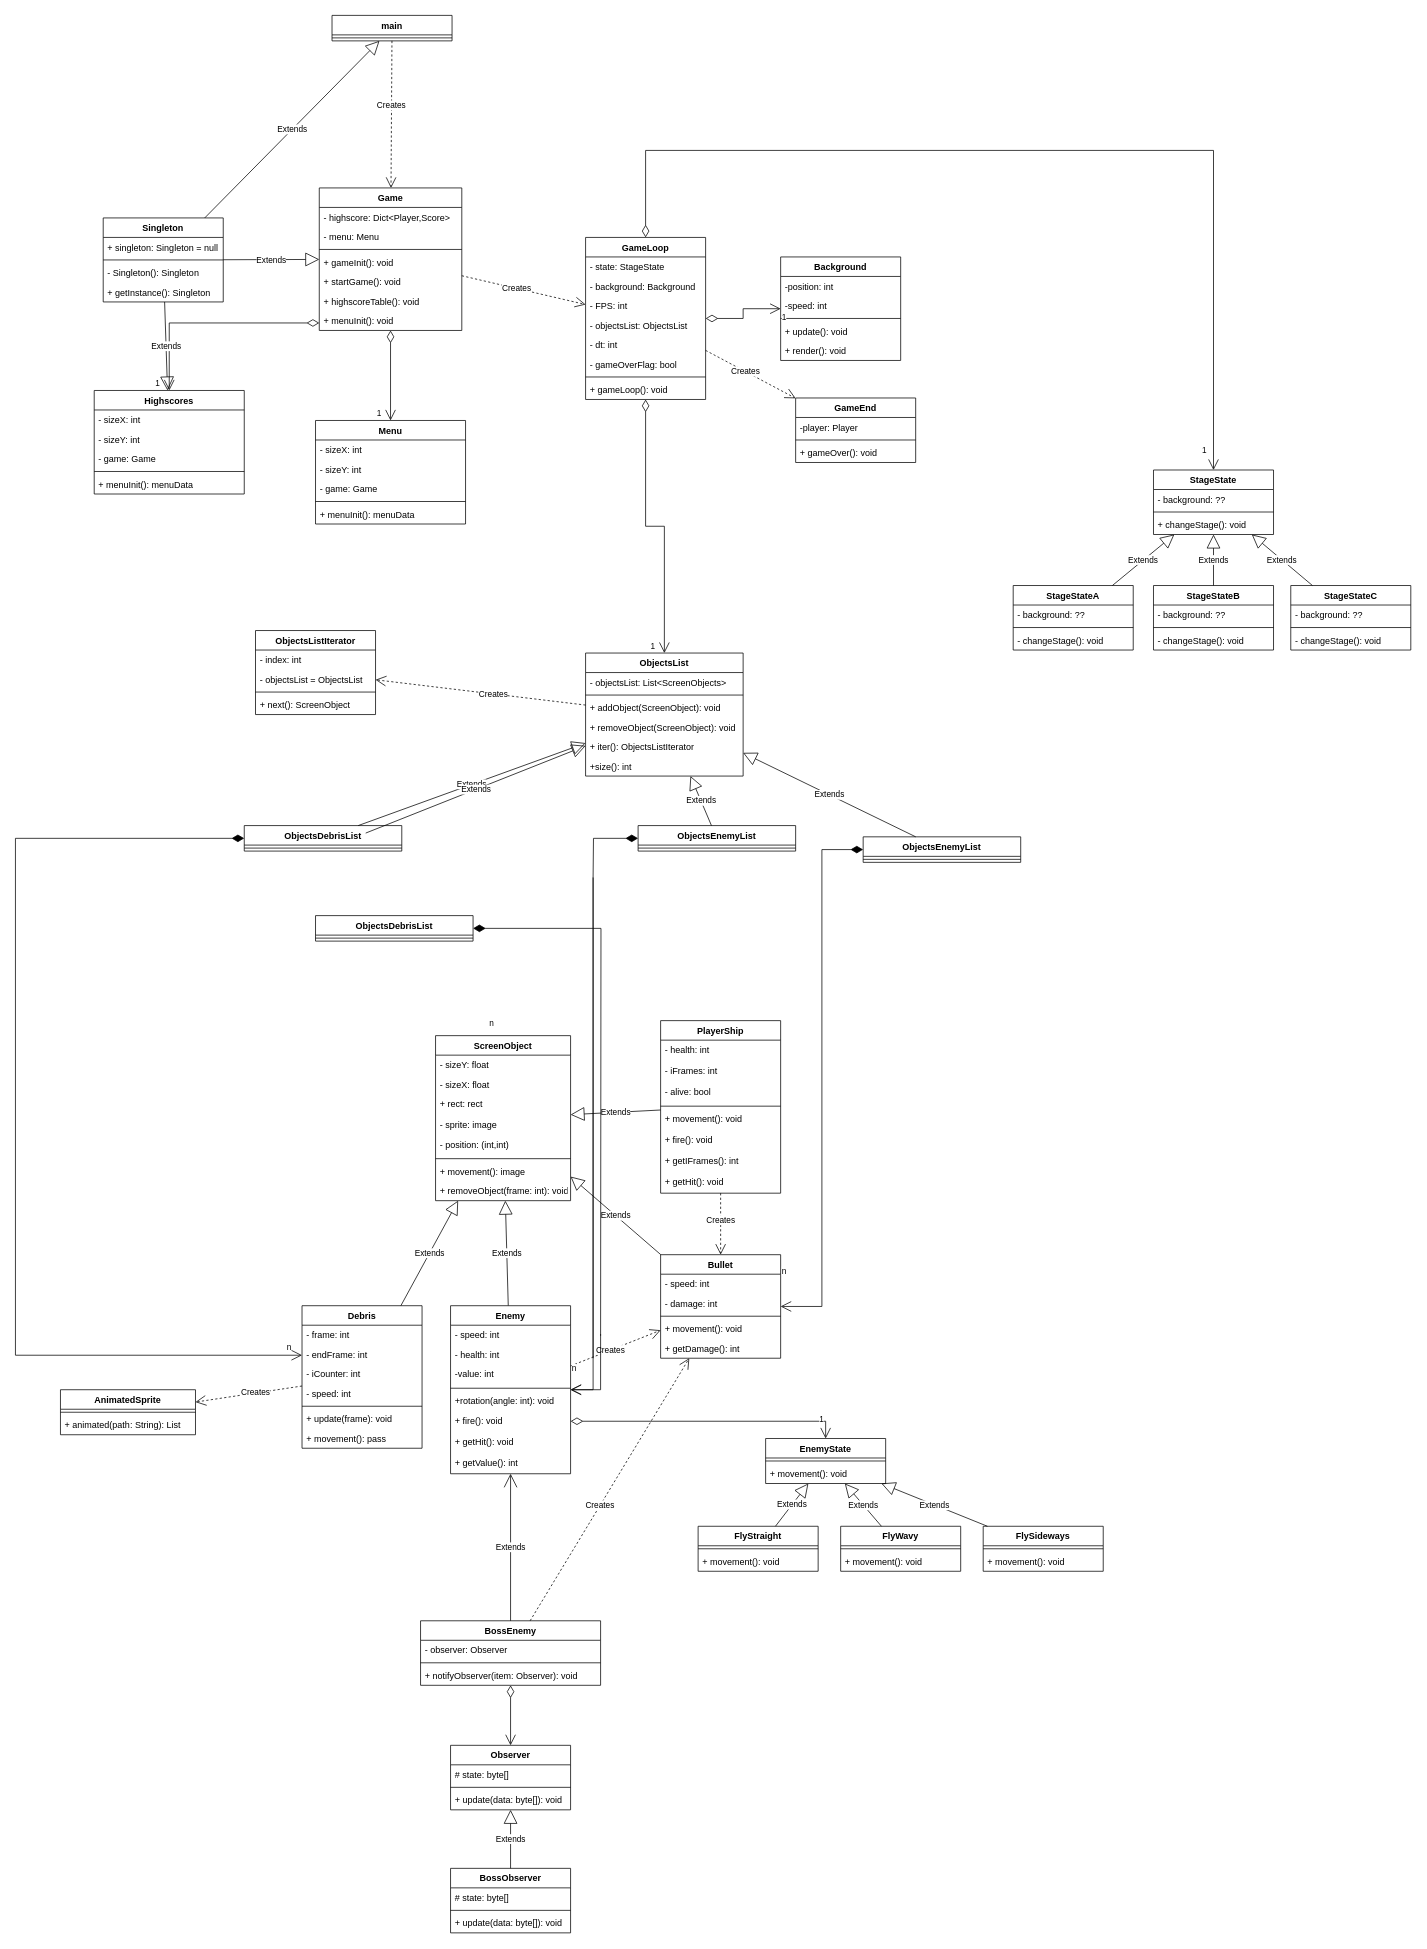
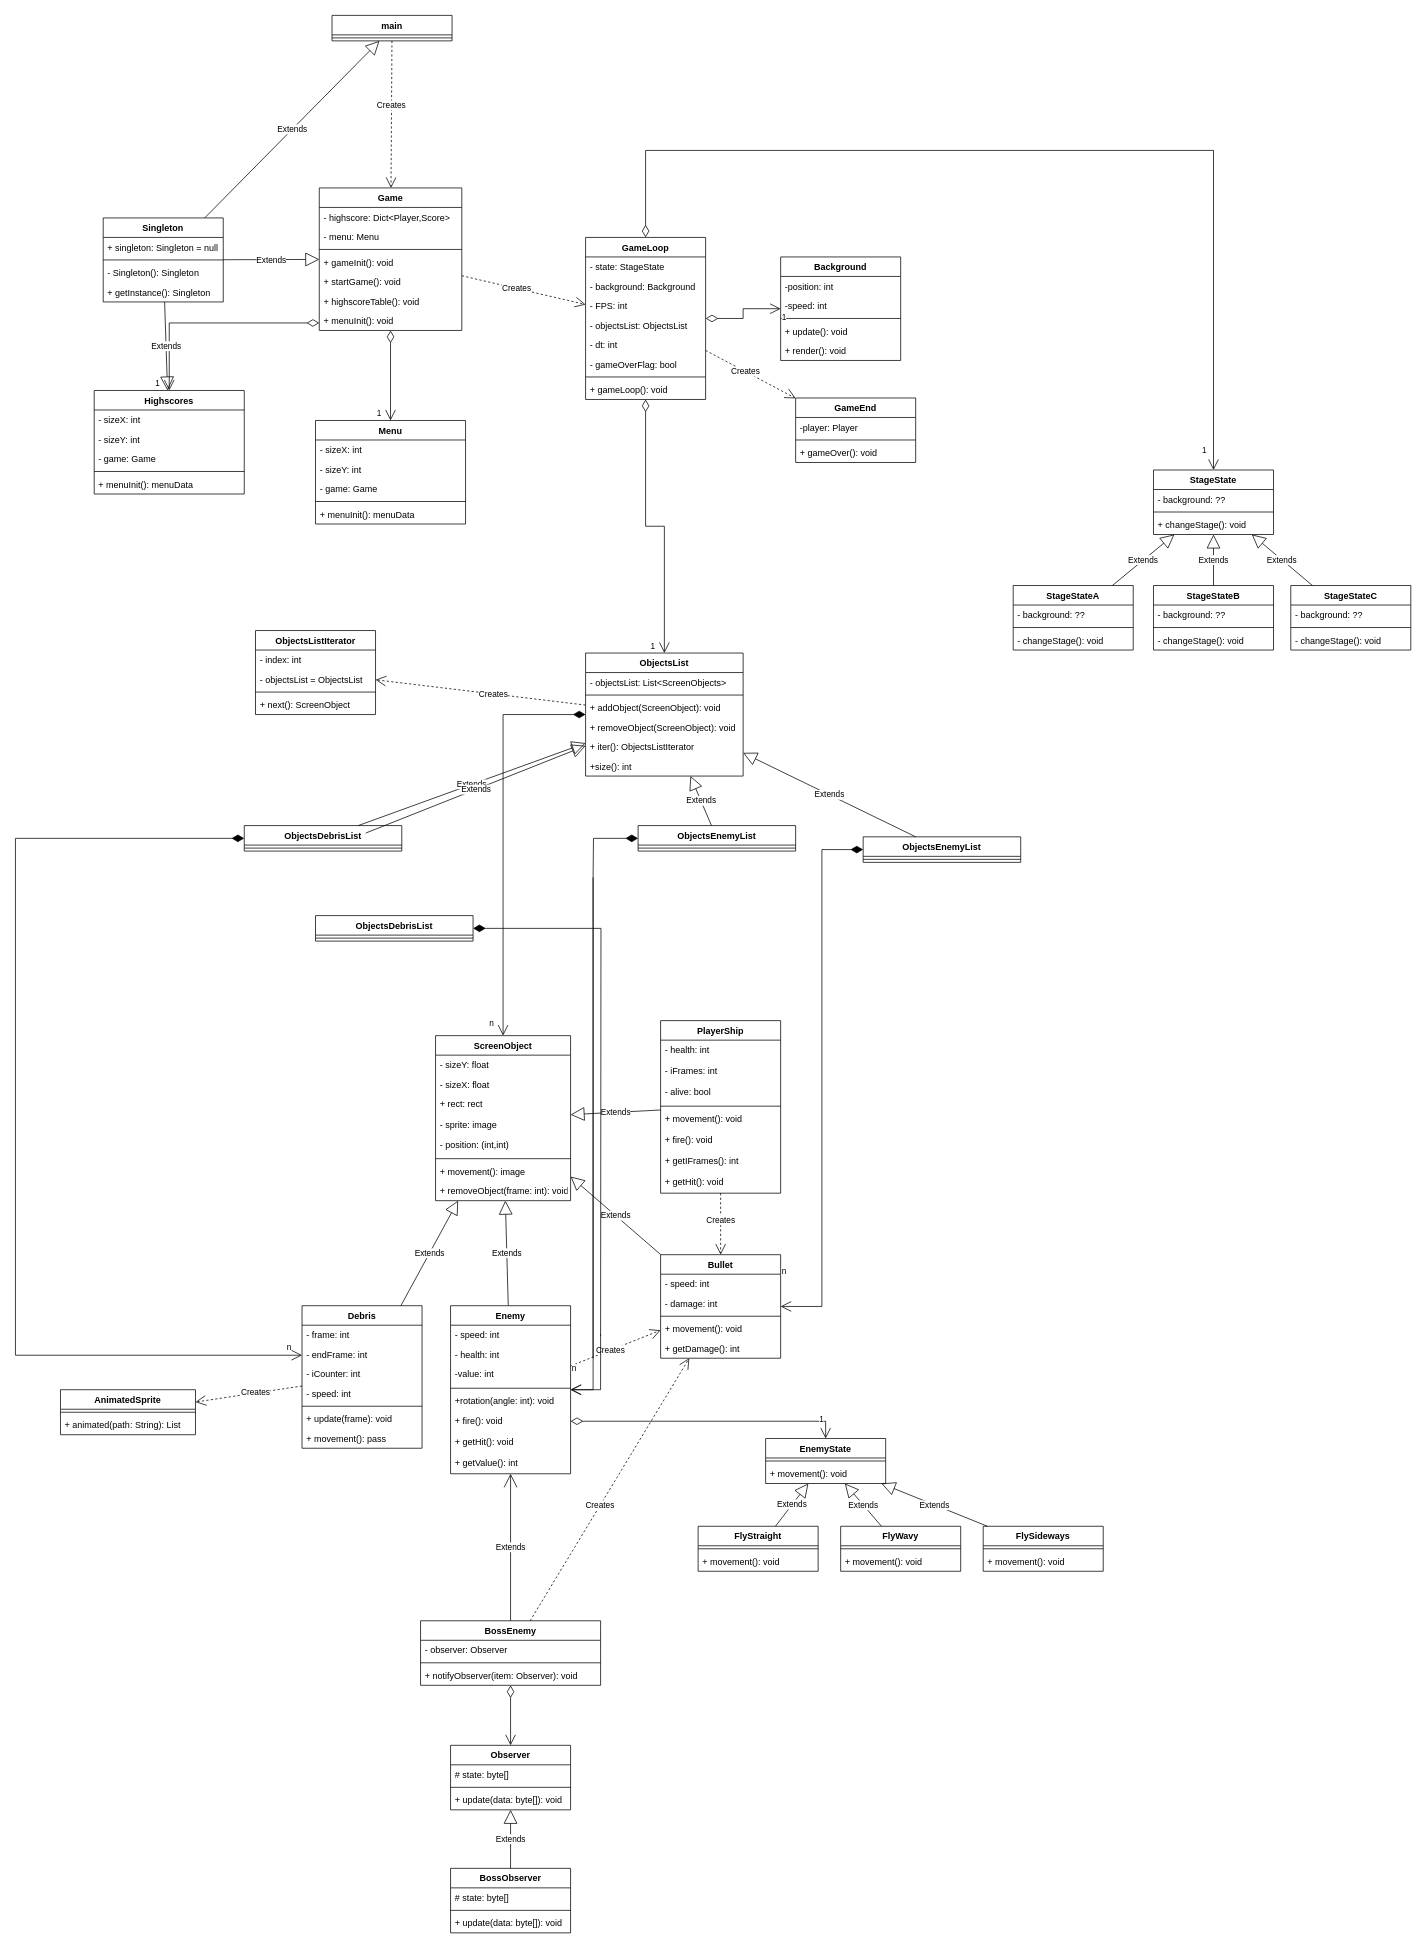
none -> (537, 714)
